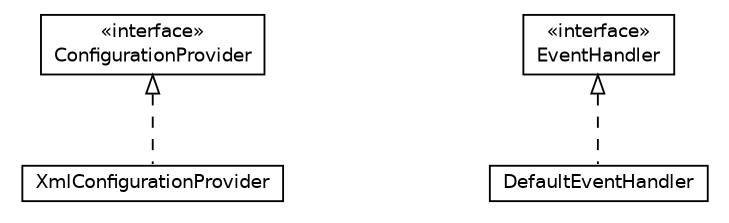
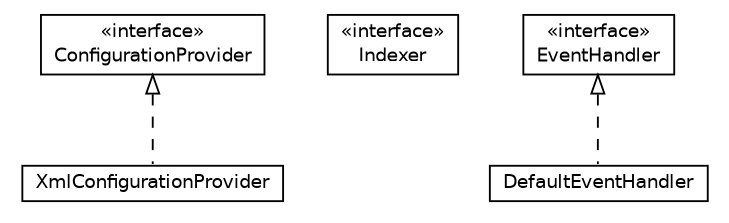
none -> (393, 45)
